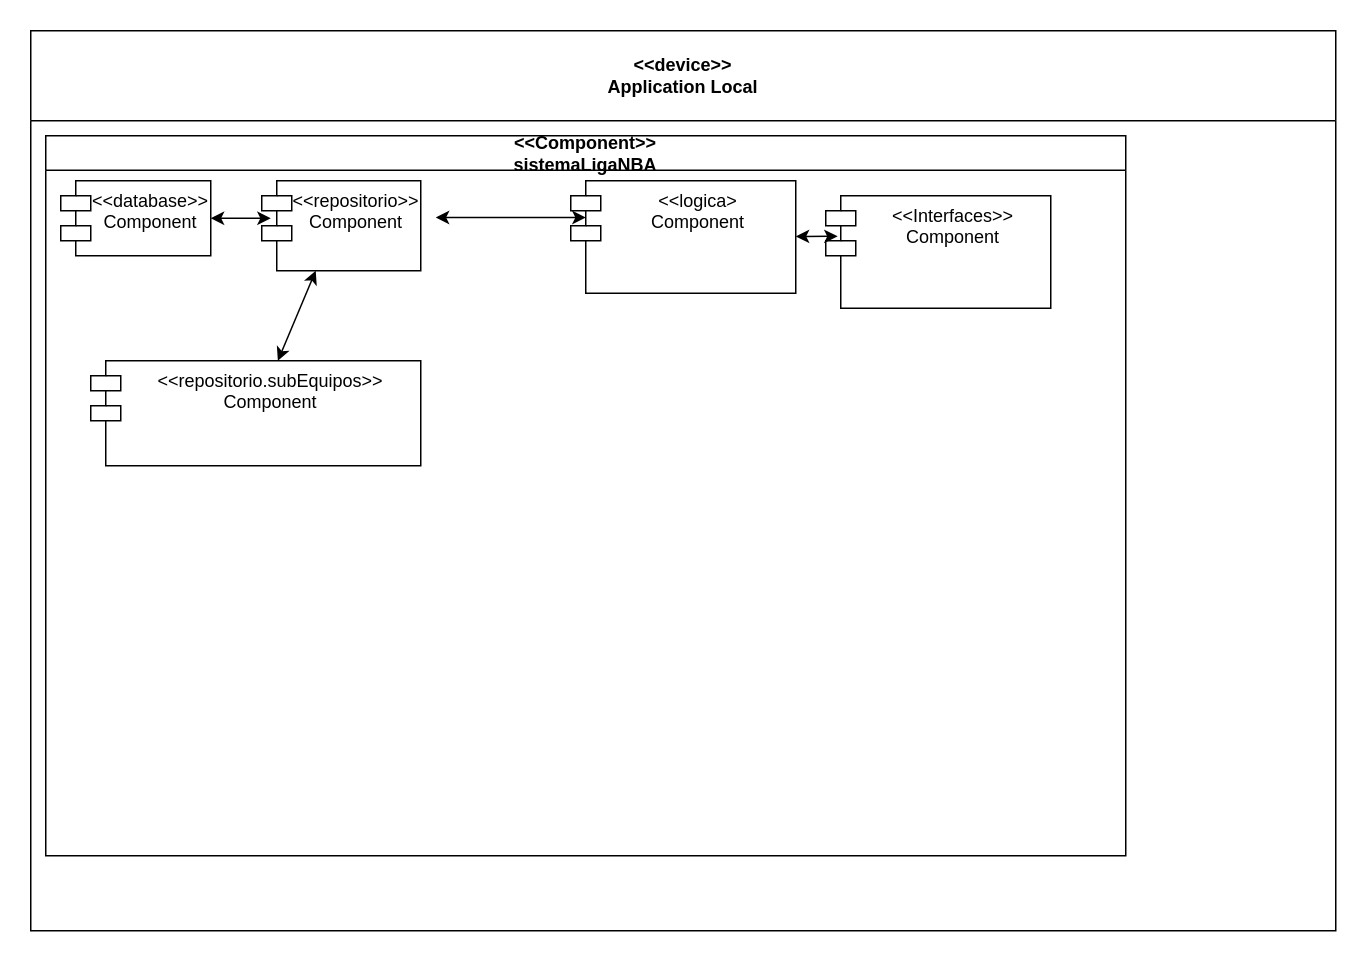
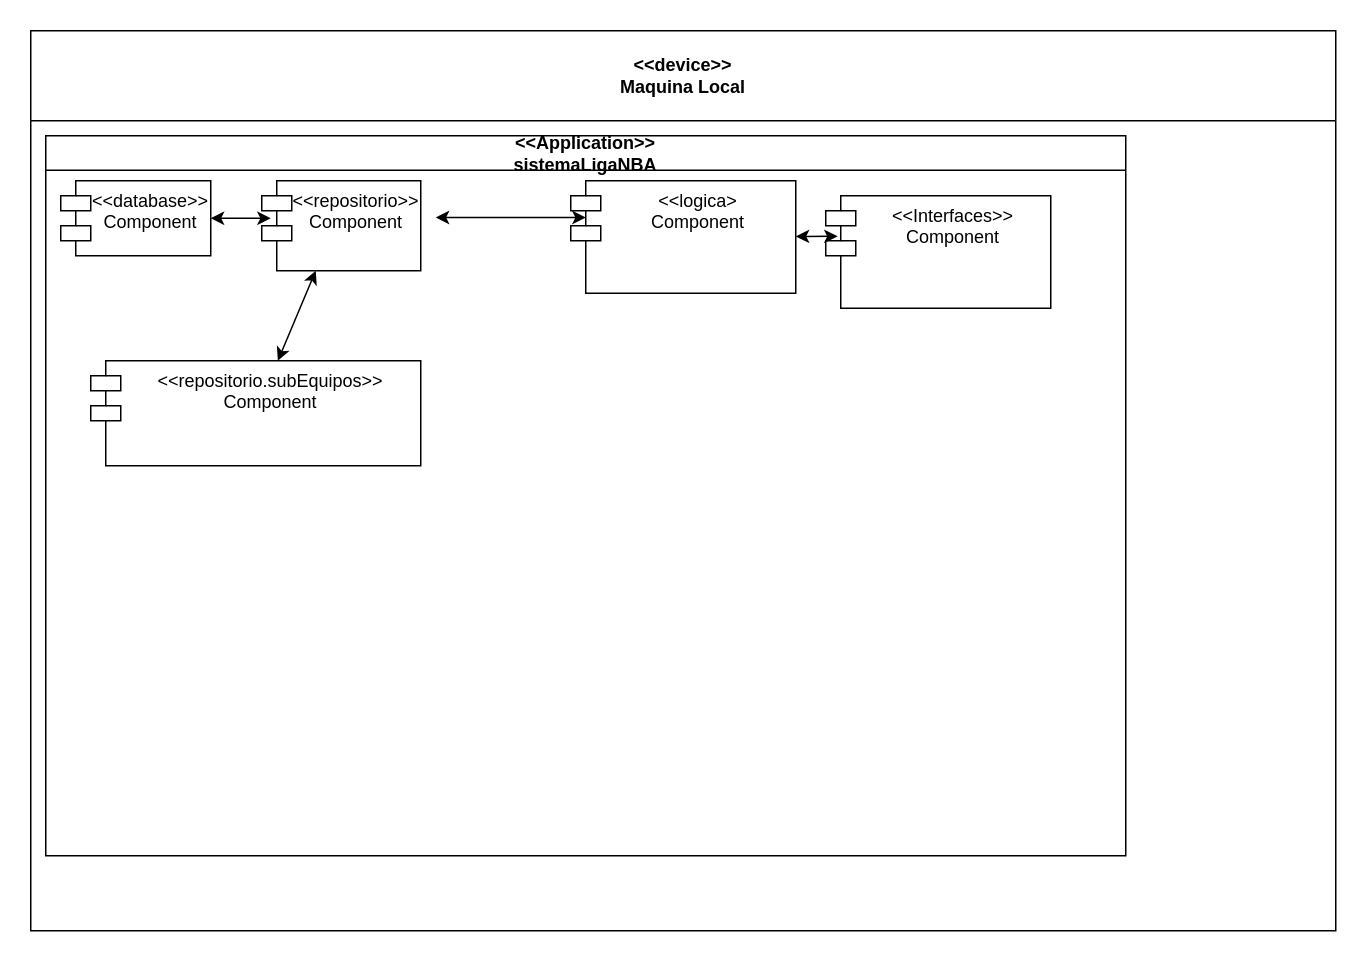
(683, 76) -> (683, 76)
(586, 154) -> (586, 154)
